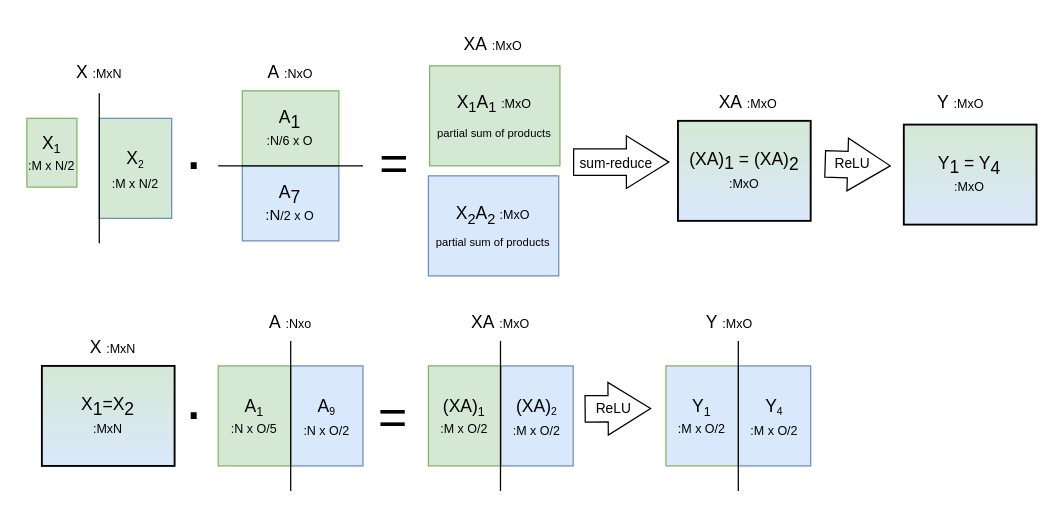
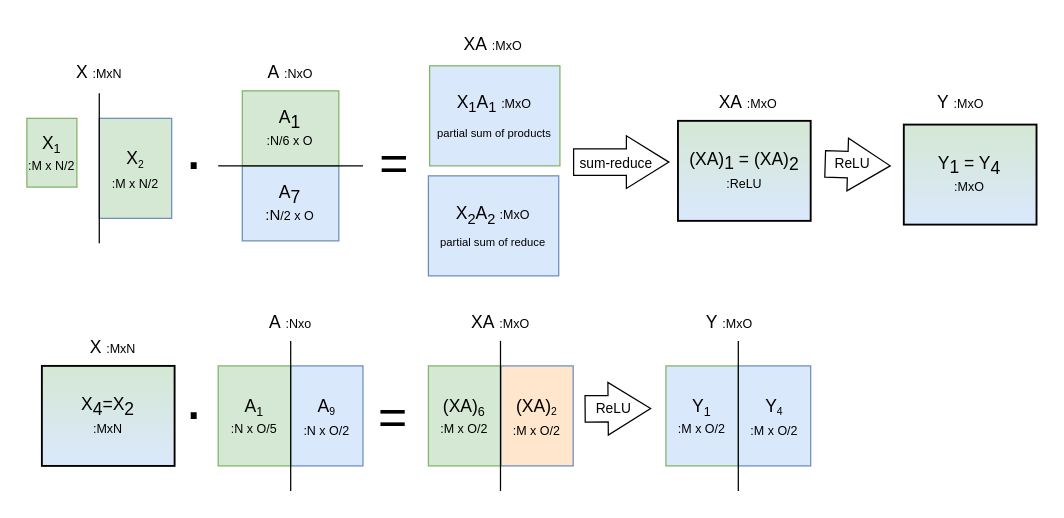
(495, 116) -> (495, 116)
(744, 171) -> (744, 171)
(493, 226) -> (493, 226)
(108, 416) -> (108, 416)
(464, 416) -> (464, 416)
(537, 416) -> (537, 416)
